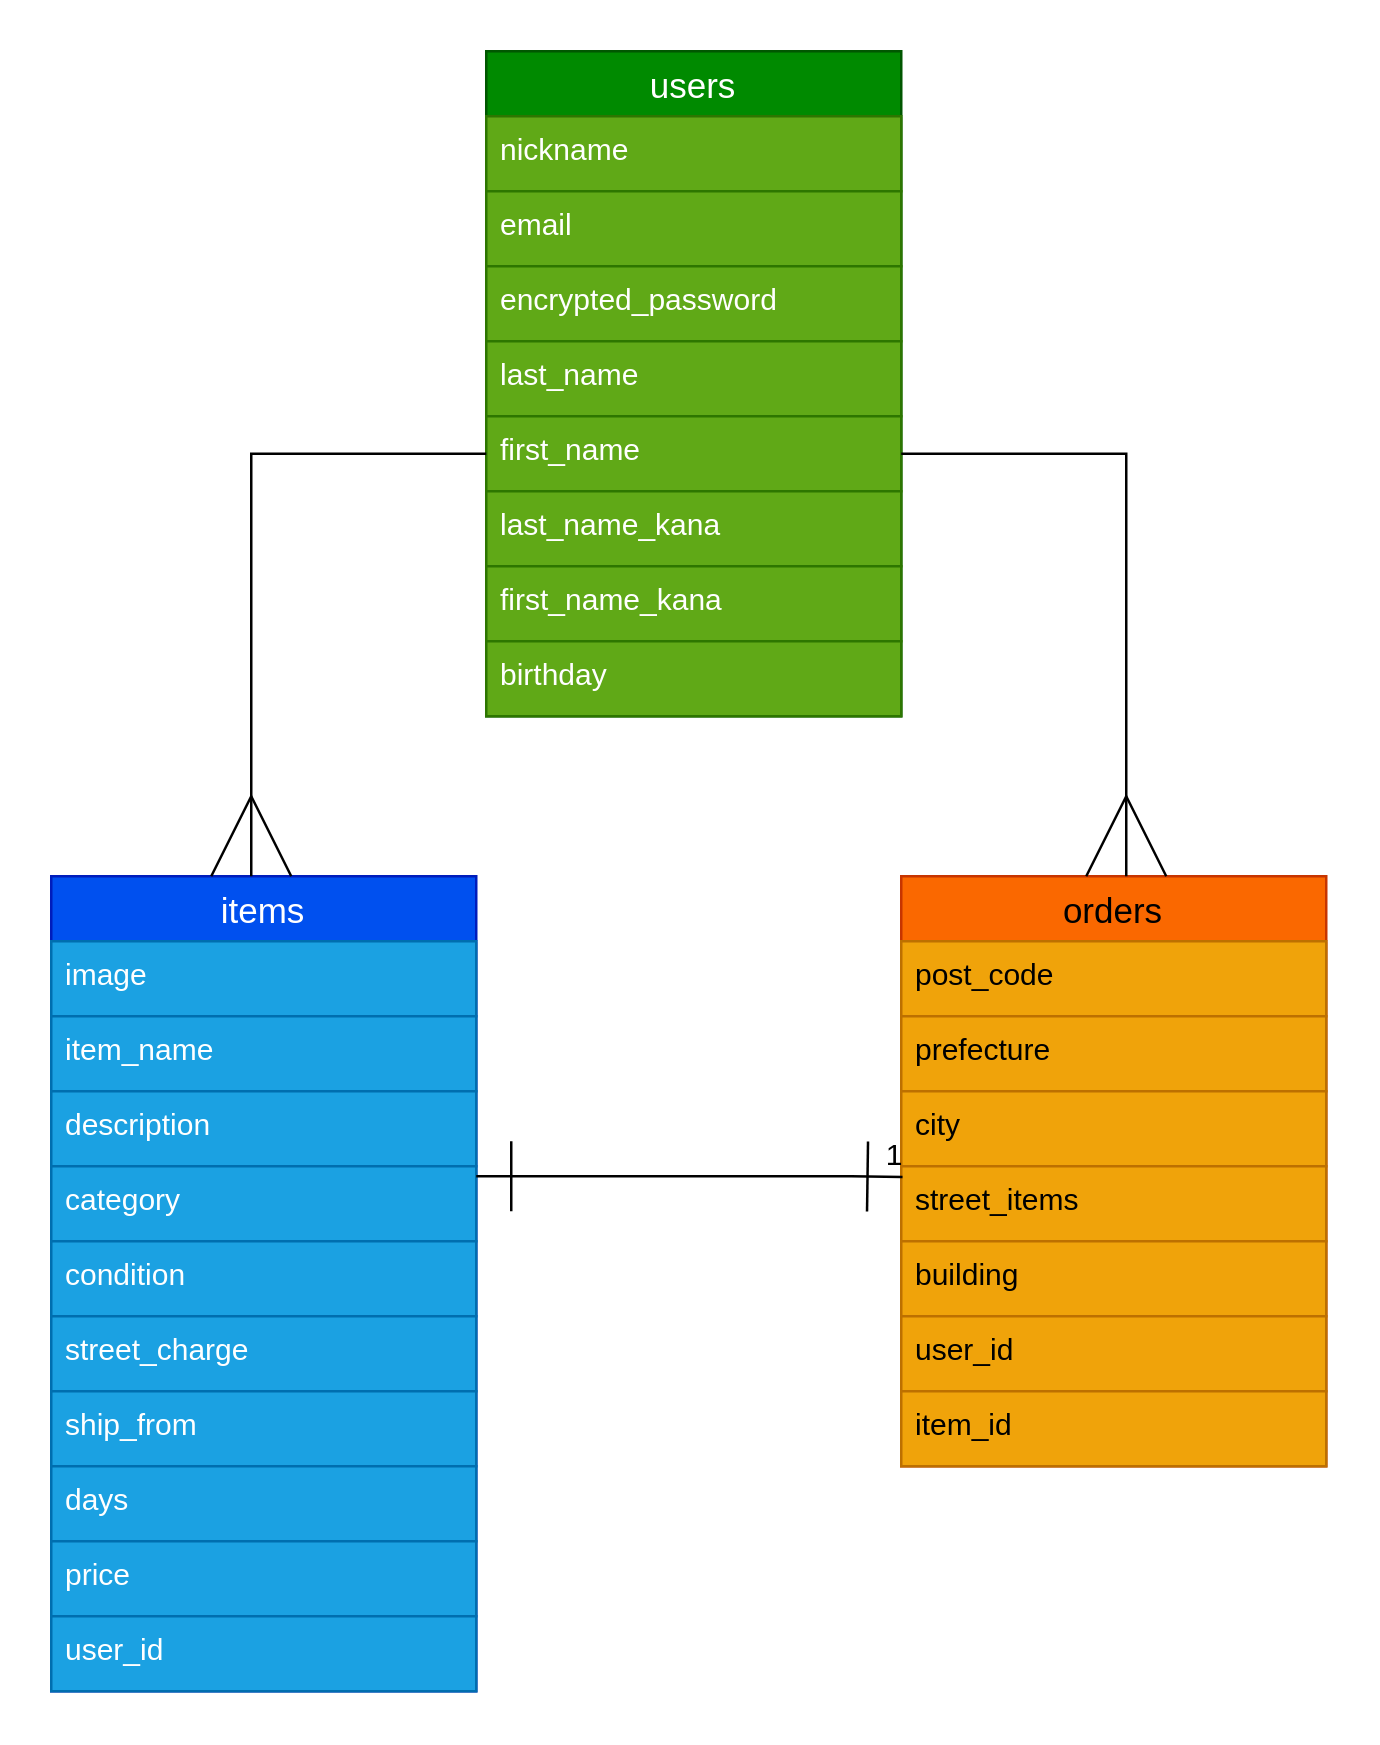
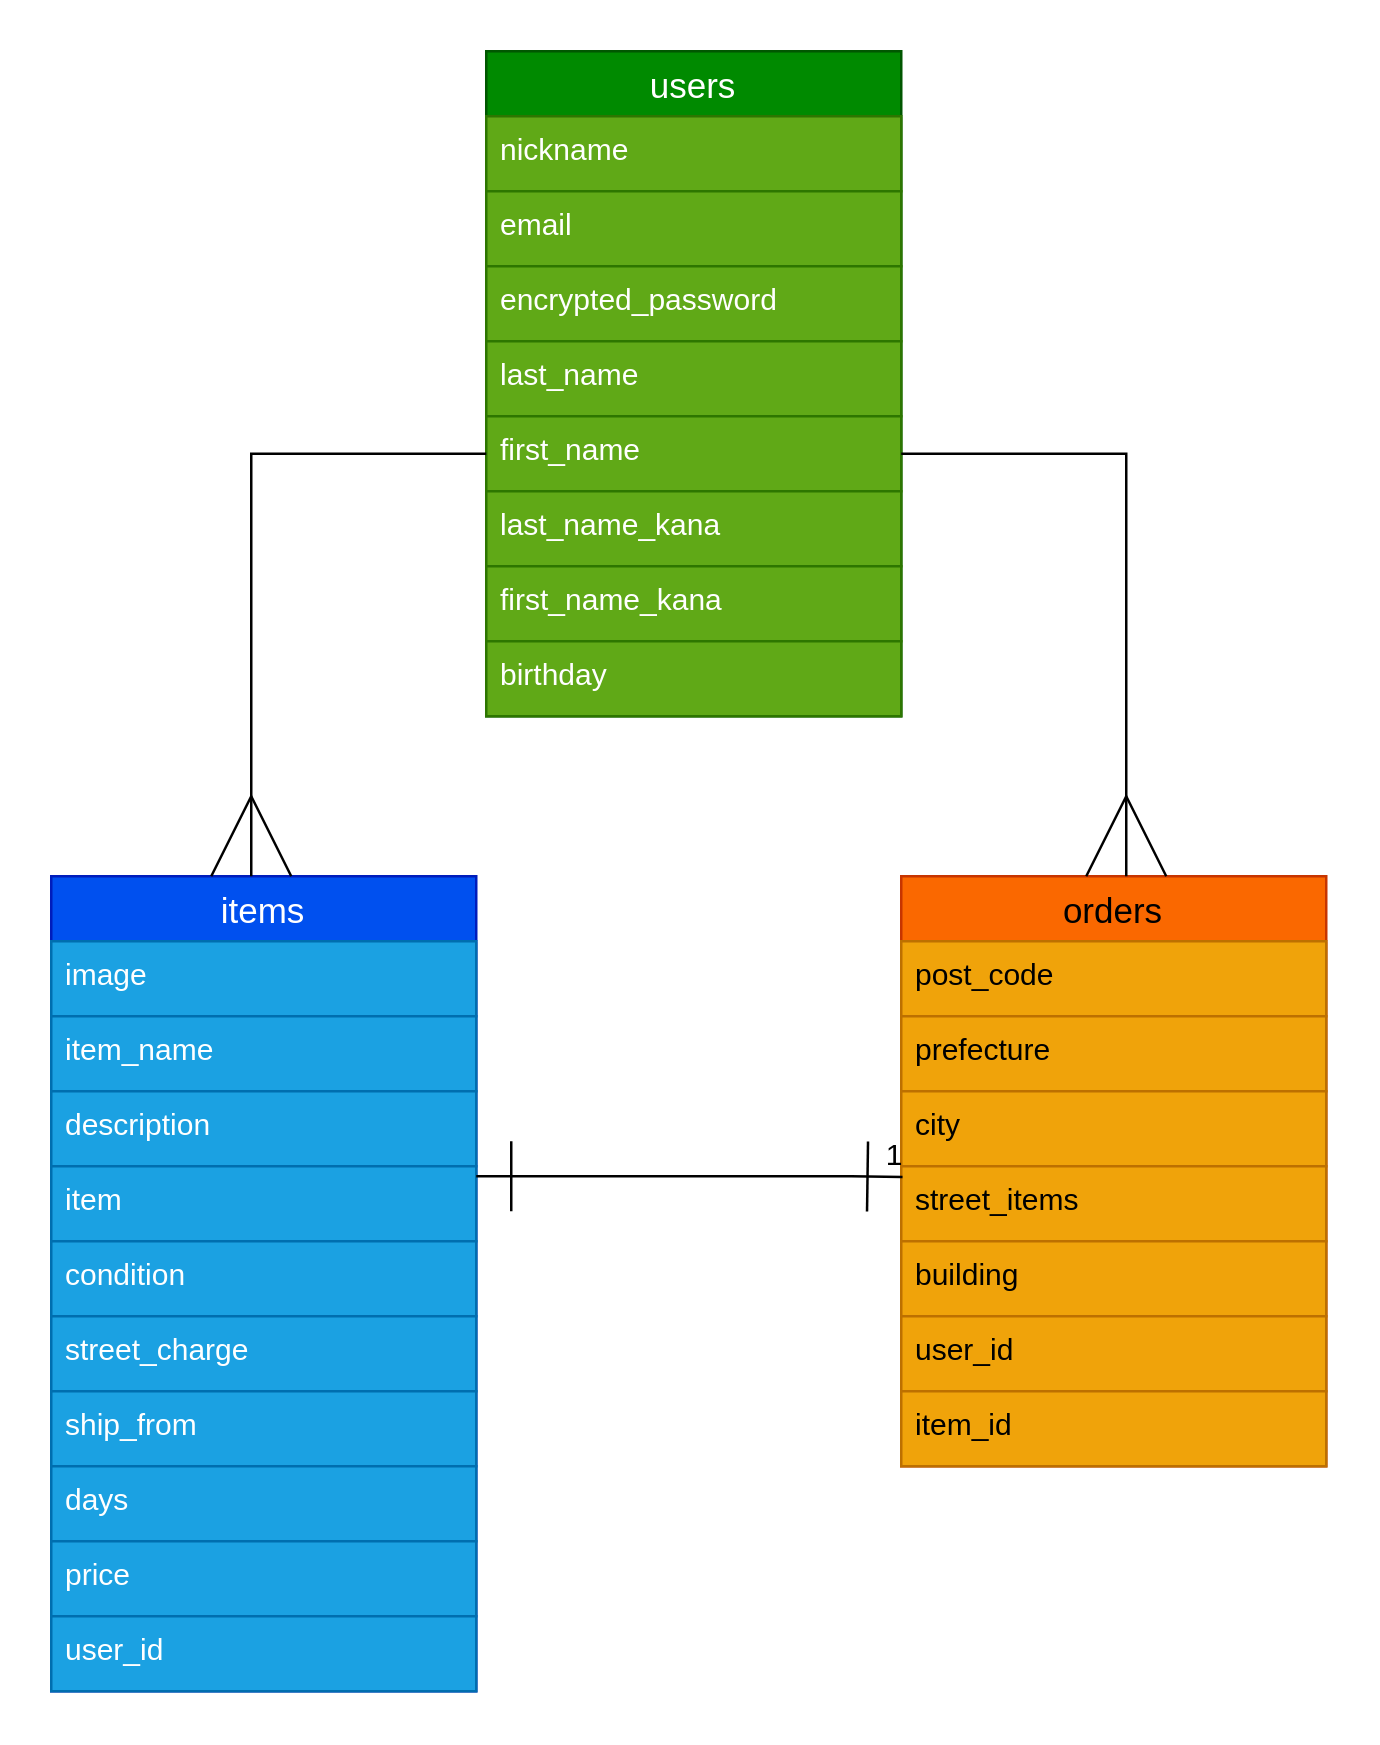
(132, 1200) -> (95, 1200)
